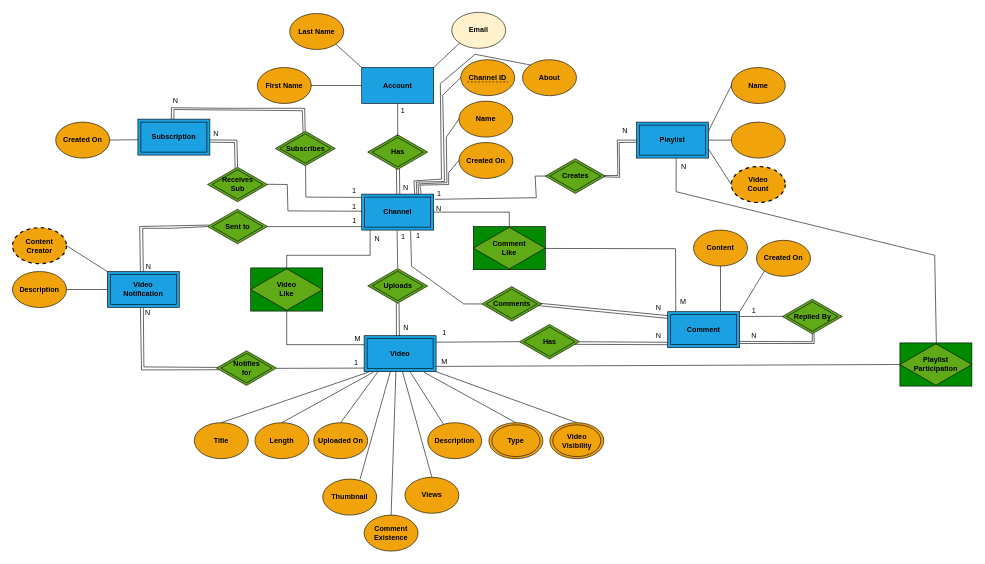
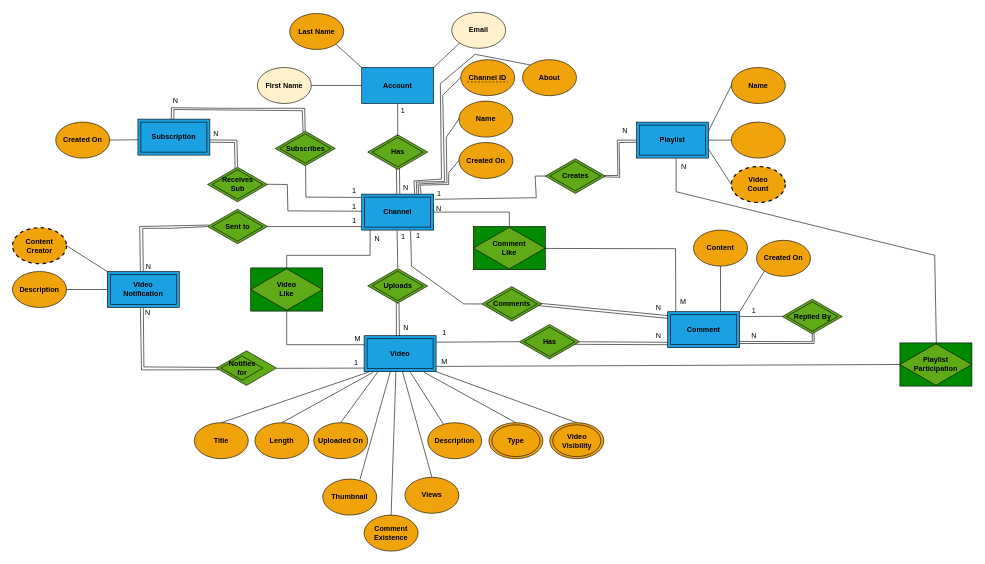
(284, 86) -> (284, 86)
(246, 368) -> (242, 368)
